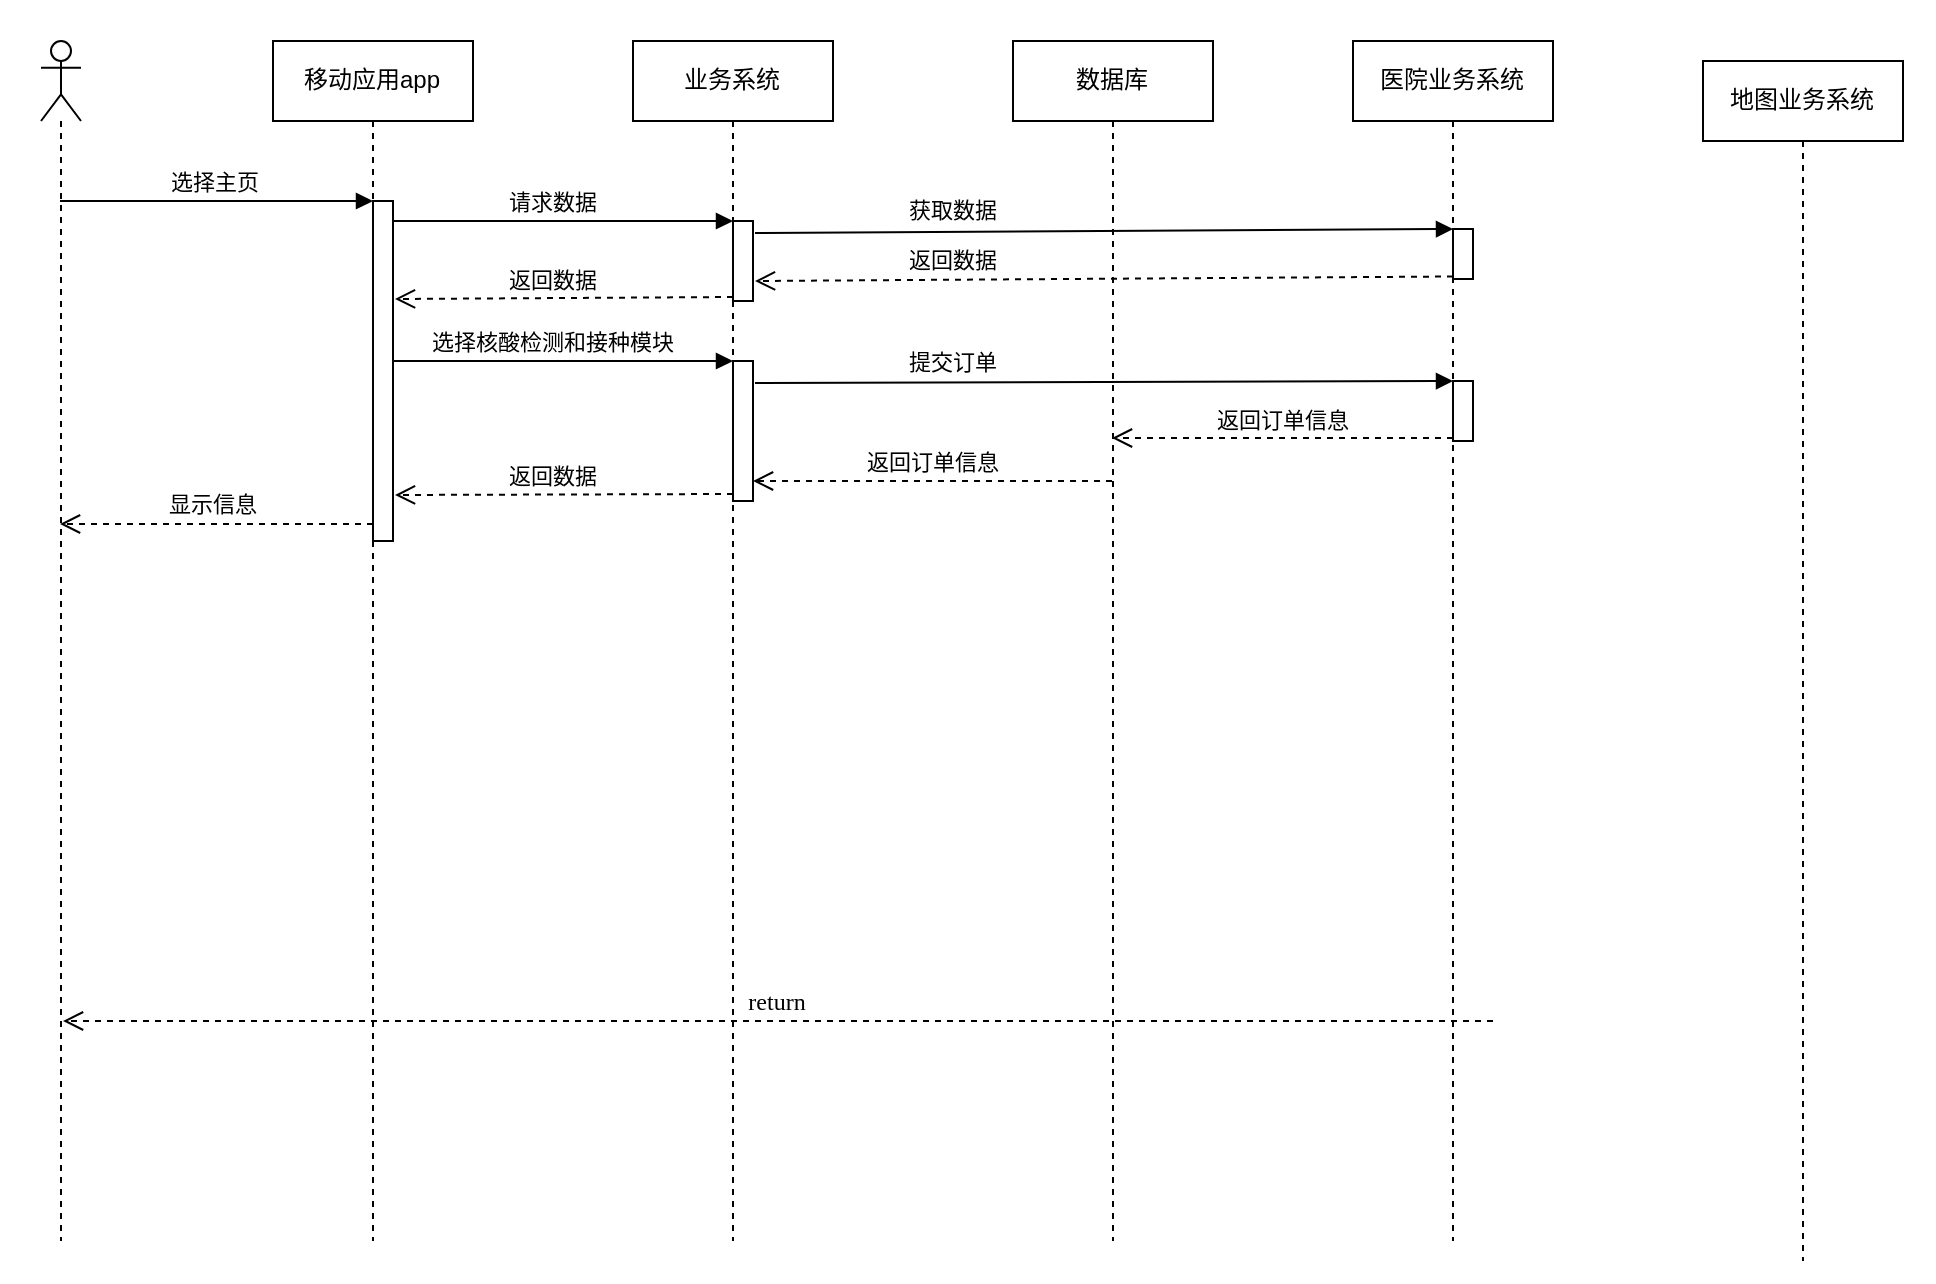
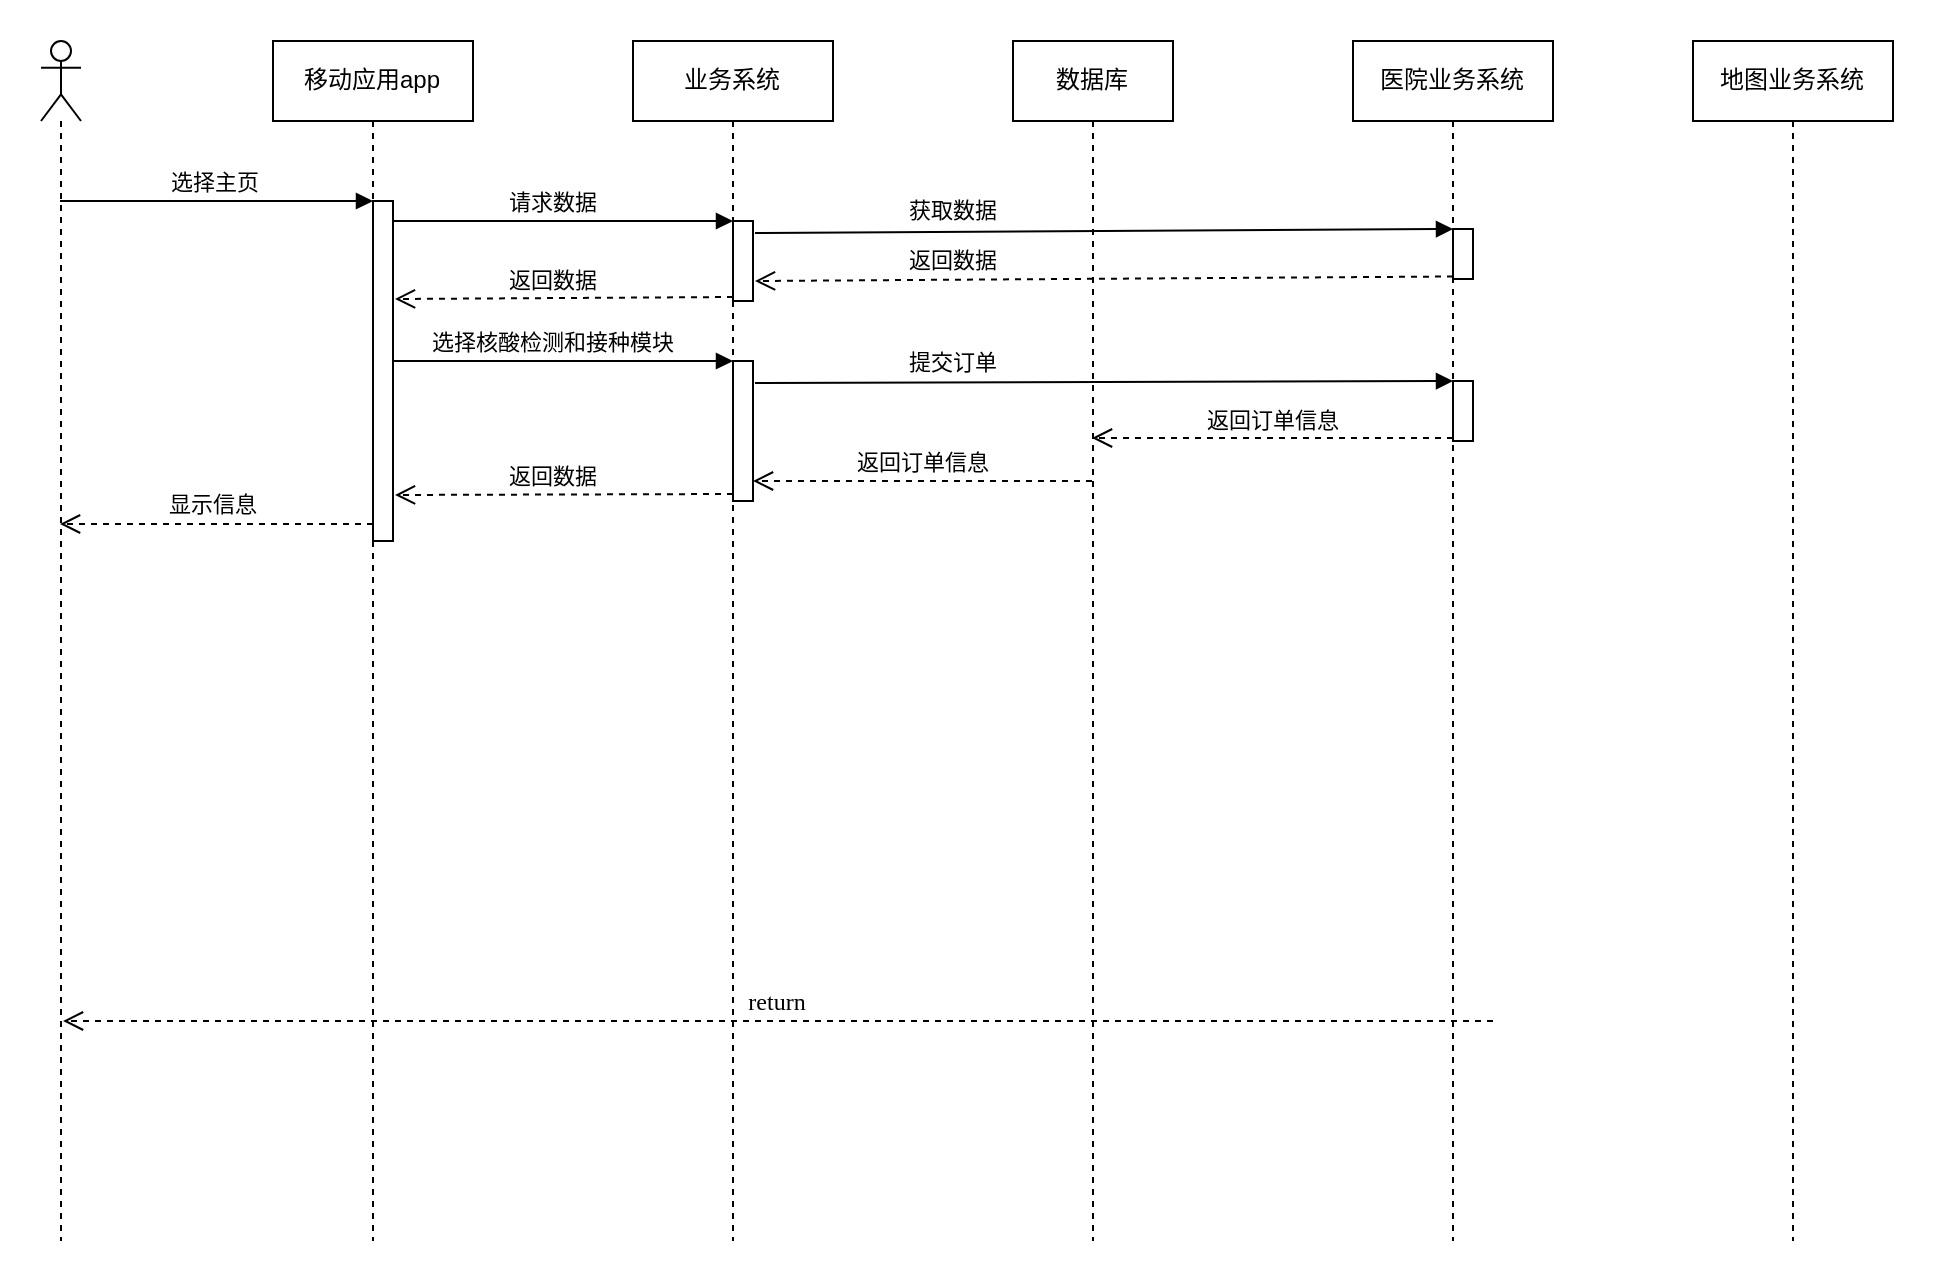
(1113, 641) -> (1093, 641)
(1803, 661) -> (1793, 641)
